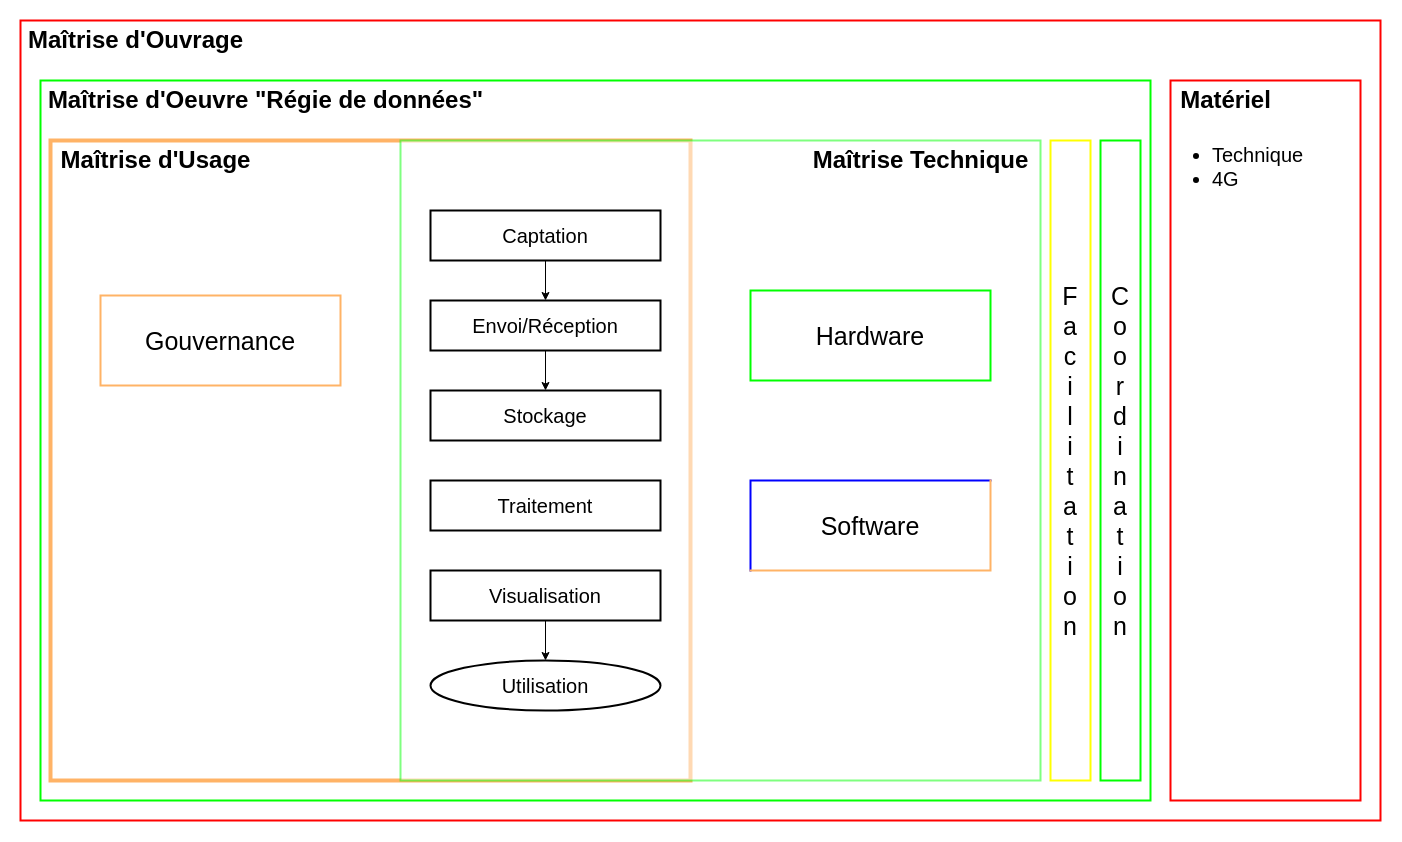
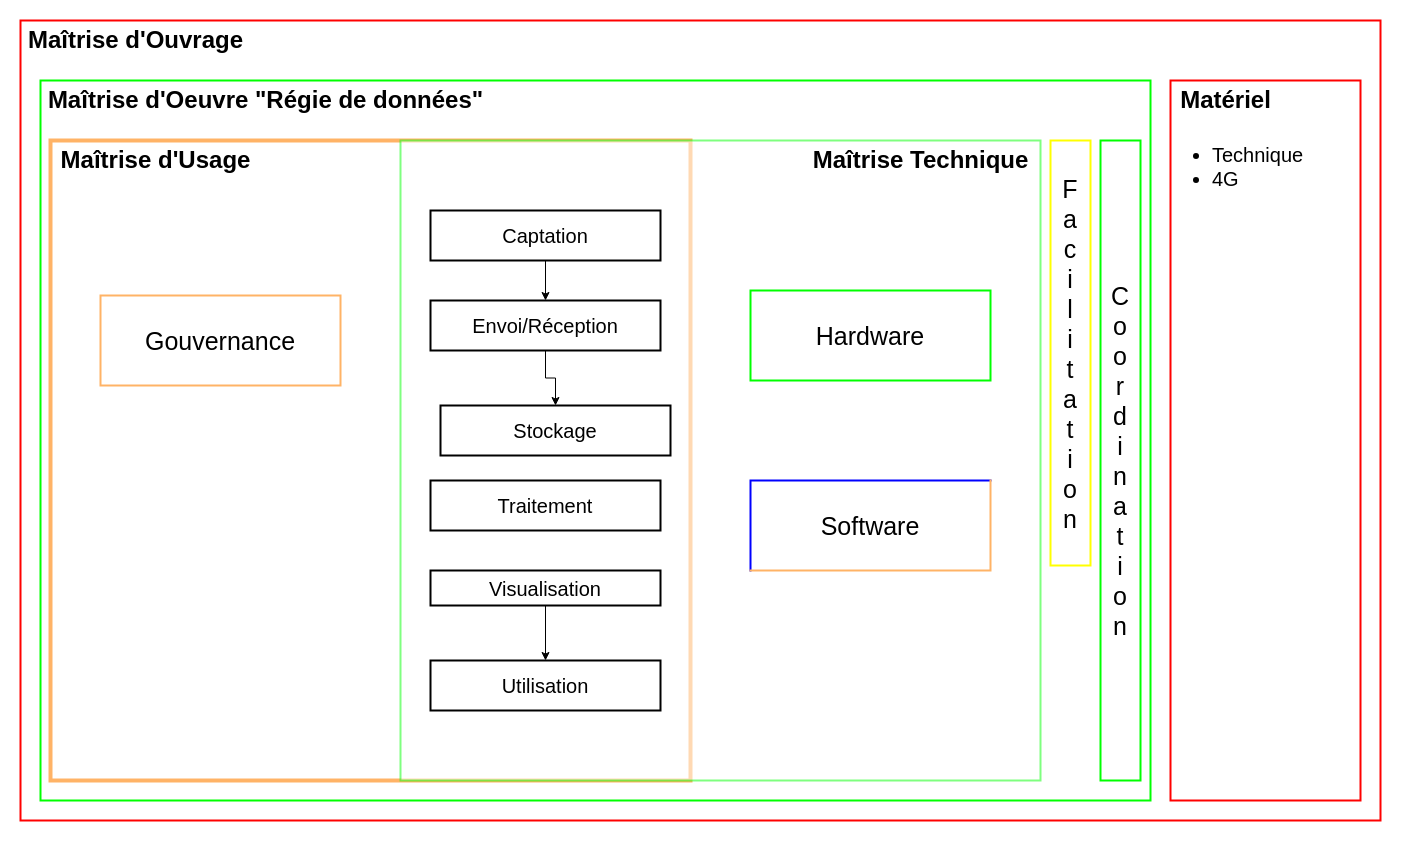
(546, 416) -> (556, 431)
(1071, 461) -> (1071, 353)
(546, 596) -> (546, 588)
(546, 686) -> (546, 686)
